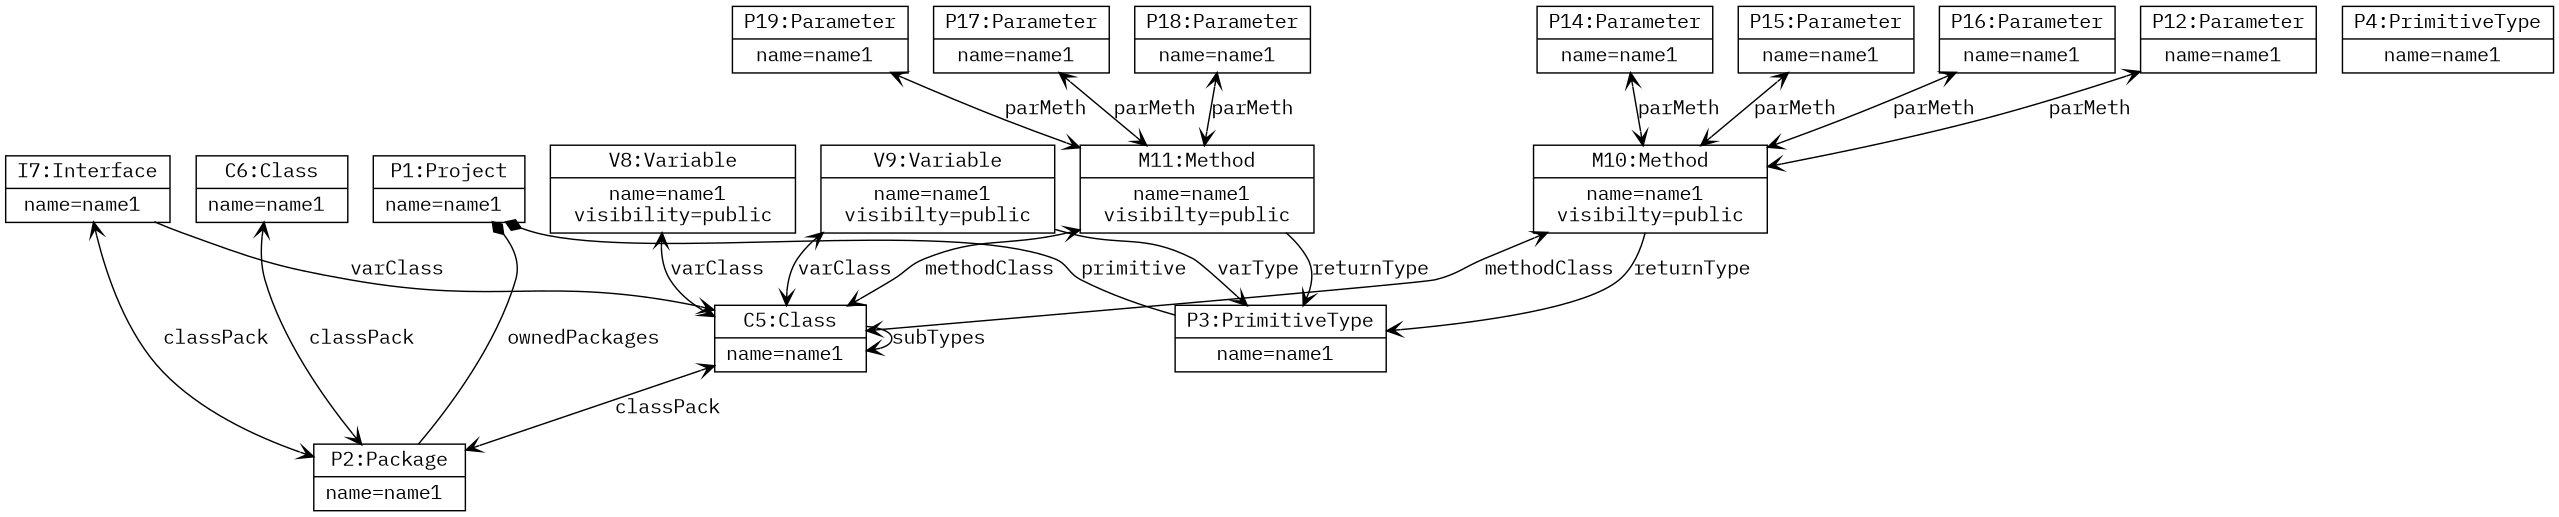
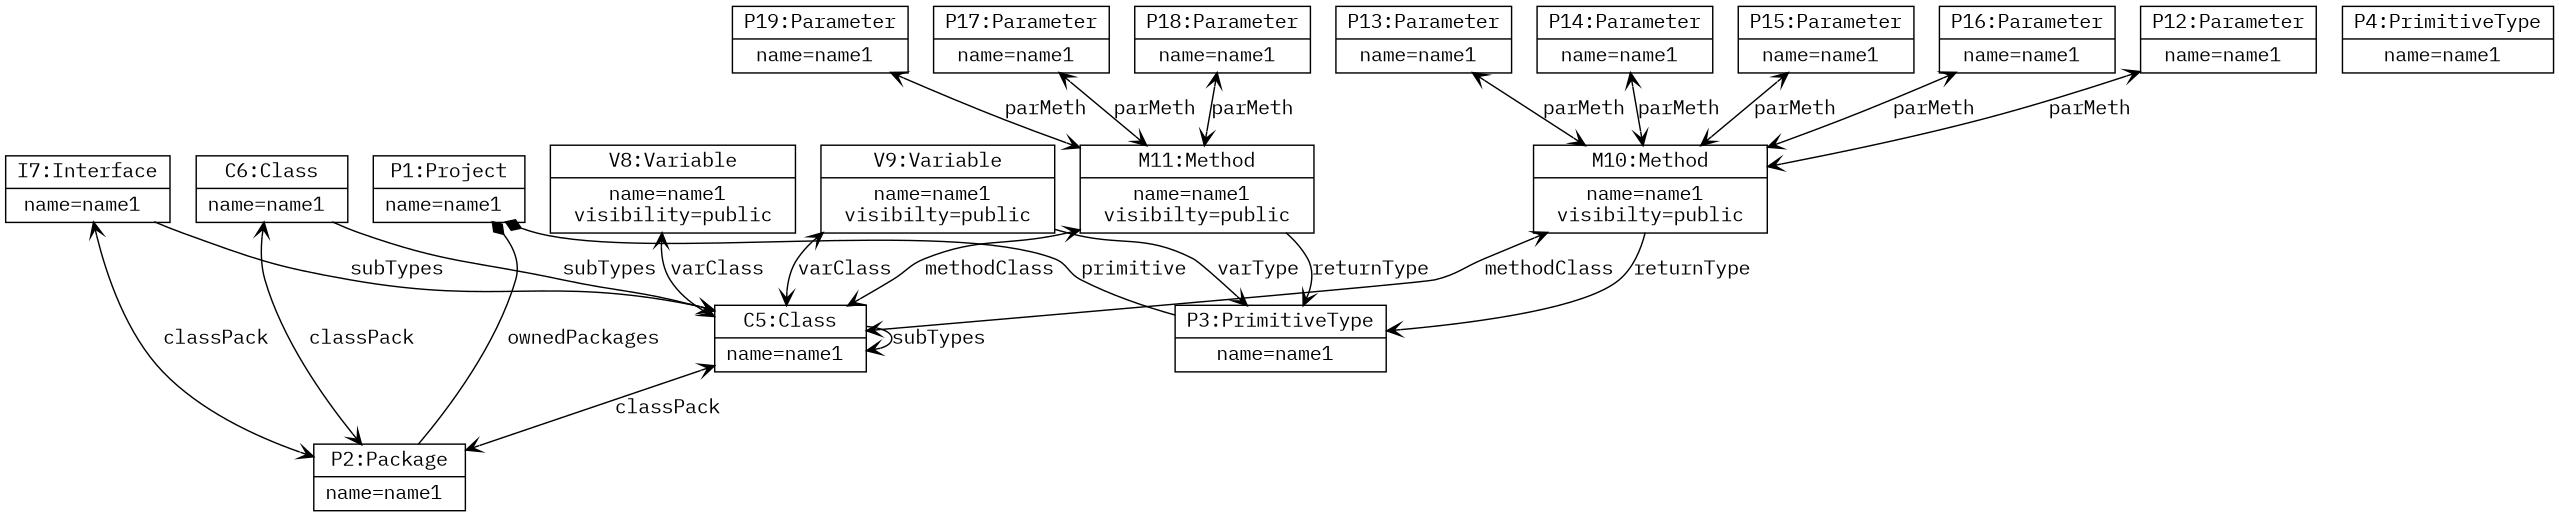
none -> (1424, 40)
(397, 269) -> (397, 269)
none -> (505, 269)
